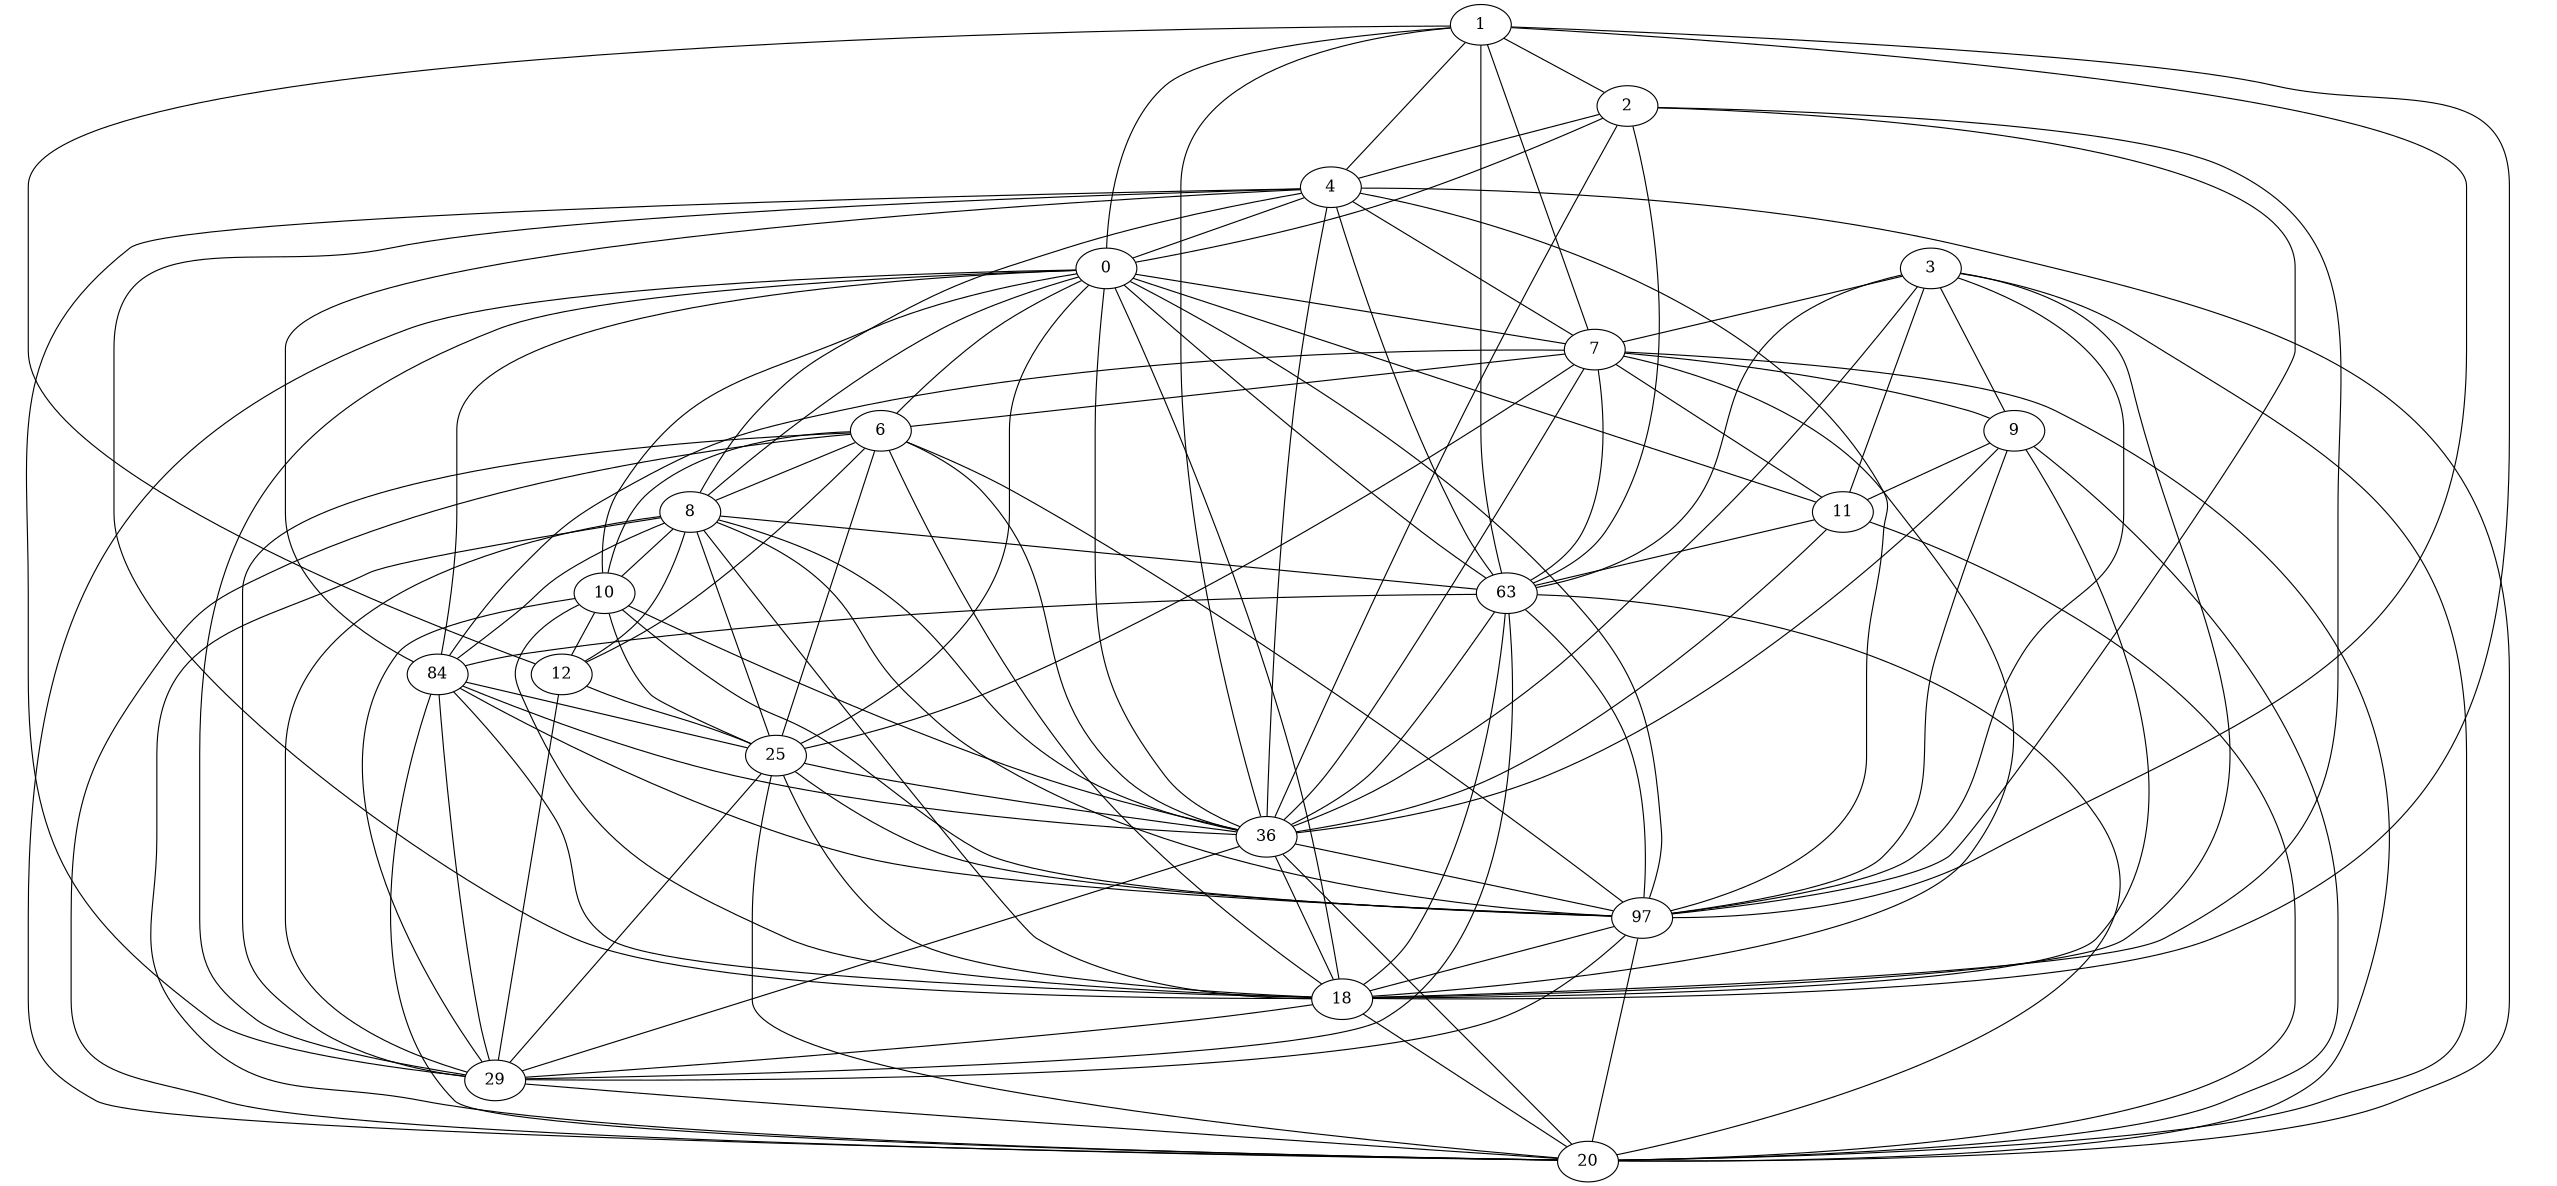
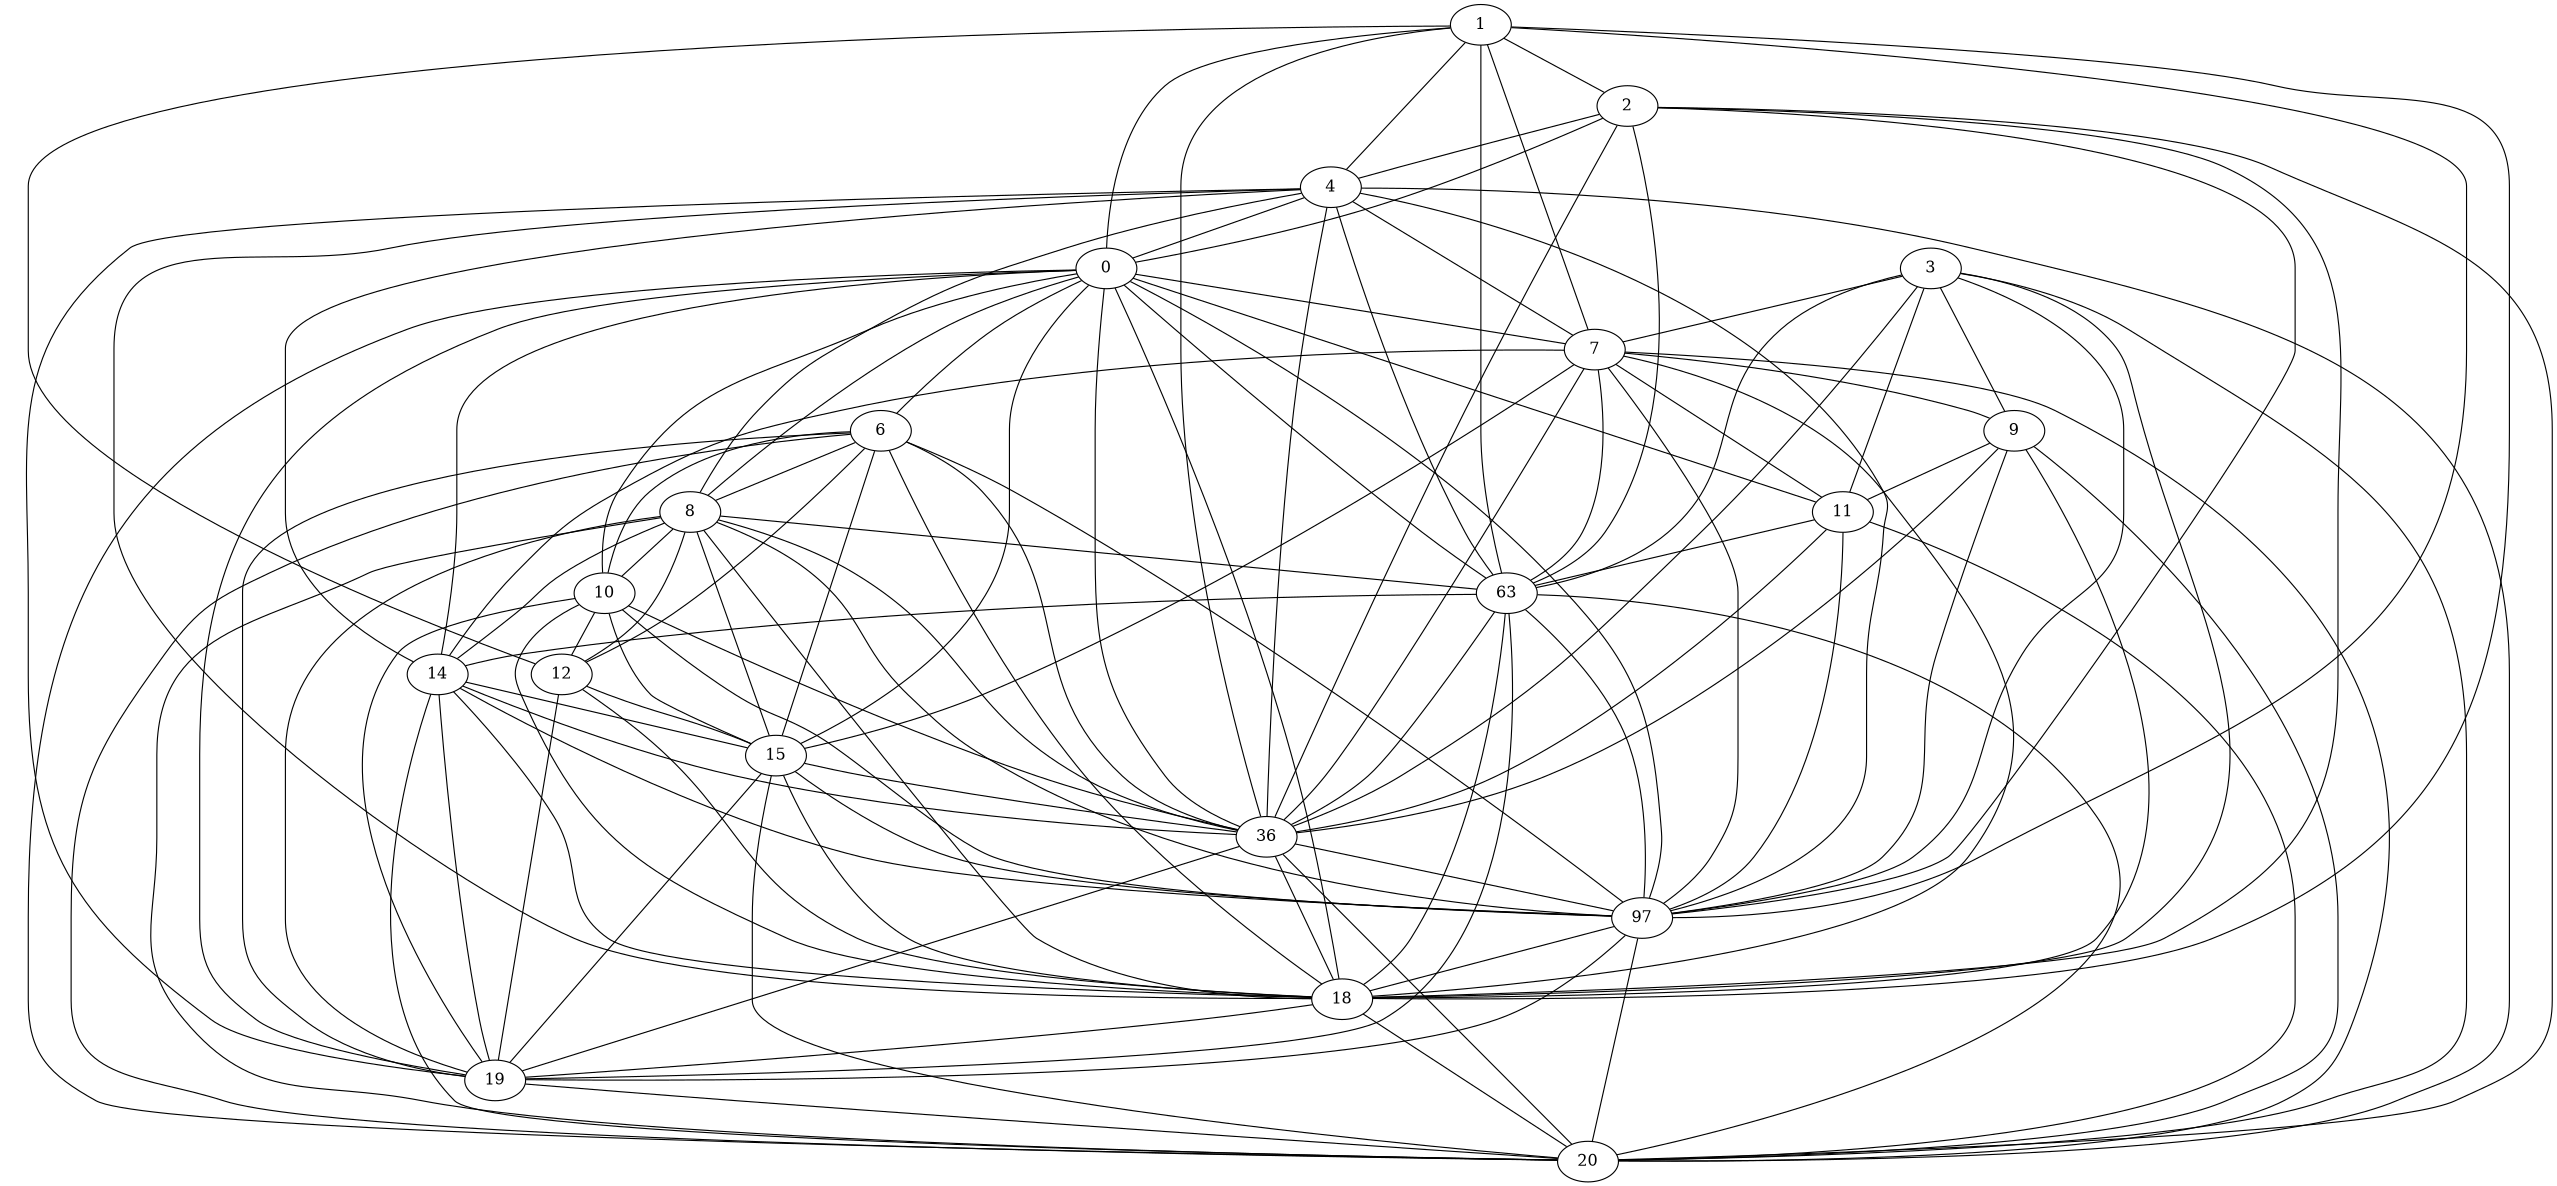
(1222, 392) -> (1738, 630)
(438, 674) -> (438, 674)
none -> (2552, 693)
none -> (1809, 750)
(776, 756) -> (776, 756)
none -> (878, 945)
(495, 1080) -> (495, 1080)
